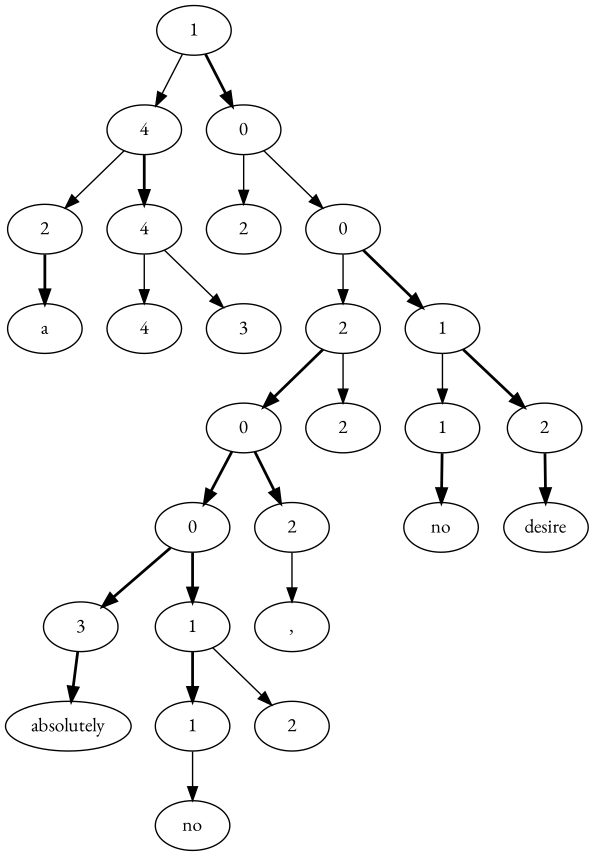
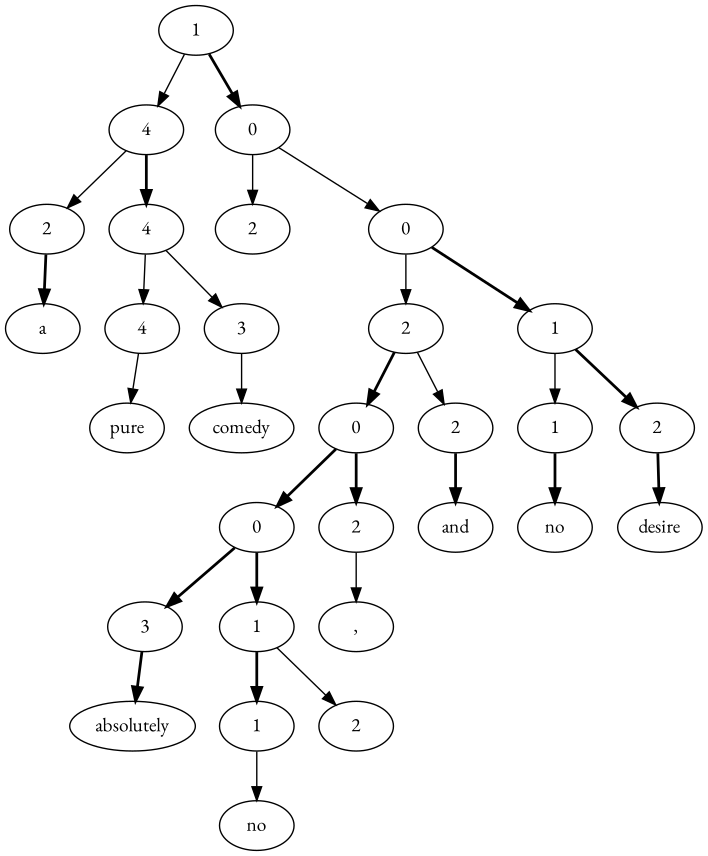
none -> (127, 428)
none -> (242, 428)
none -> (456, 527)
